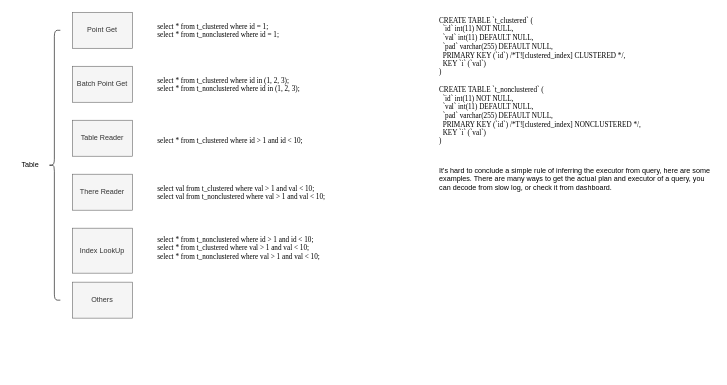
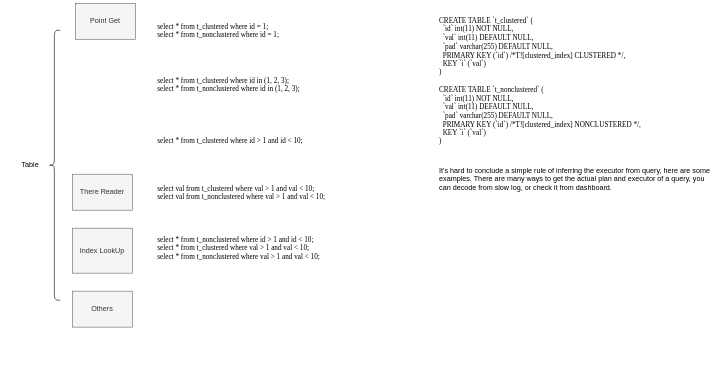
(102, 30) -> (105, 21)
(102, 84) -> none
(102, 138) -> none
(102, 300) -> (102, 309)
